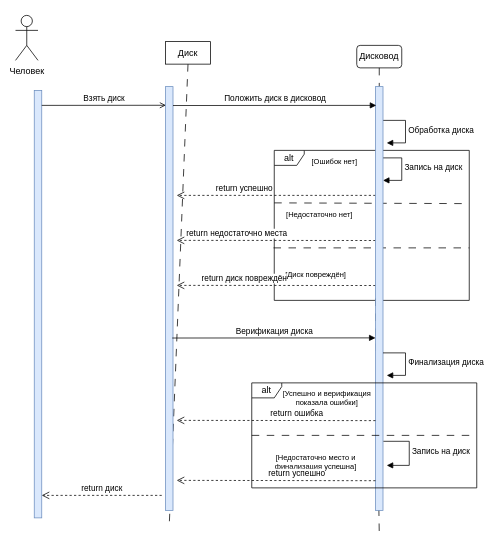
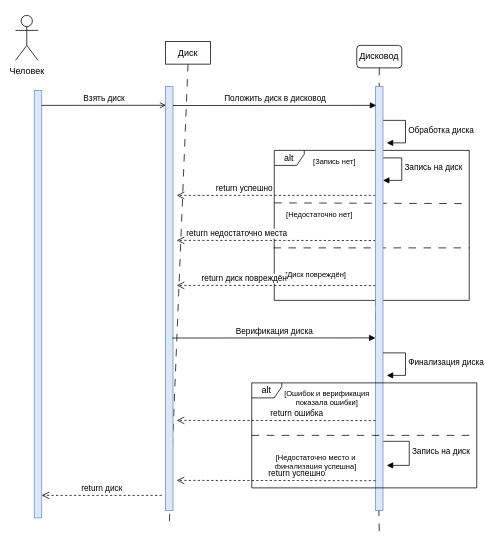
(335, 162) -> (335, 162)
(327, 398) -> (327, 398)
